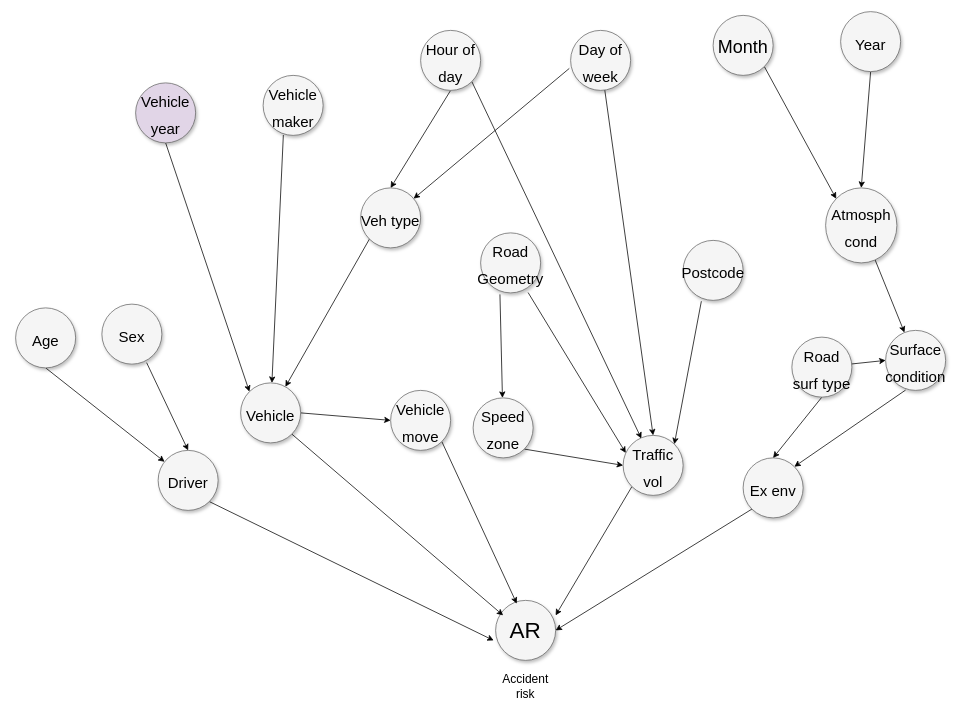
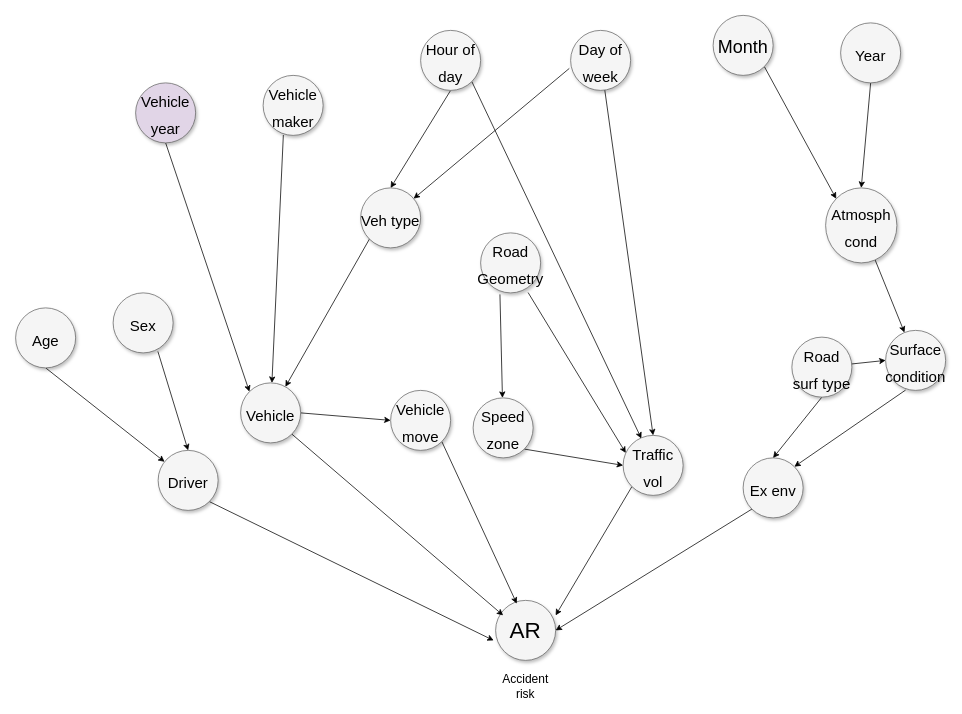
(870, 42) -> (870, 53)
(713, 270) -> none
(132, 334) -> (143, 323)
(688, 370) -> none
